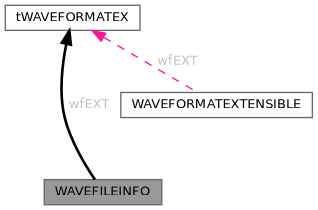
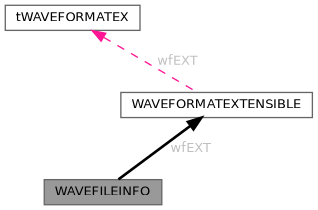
(64, 115) -> (155, 153)
